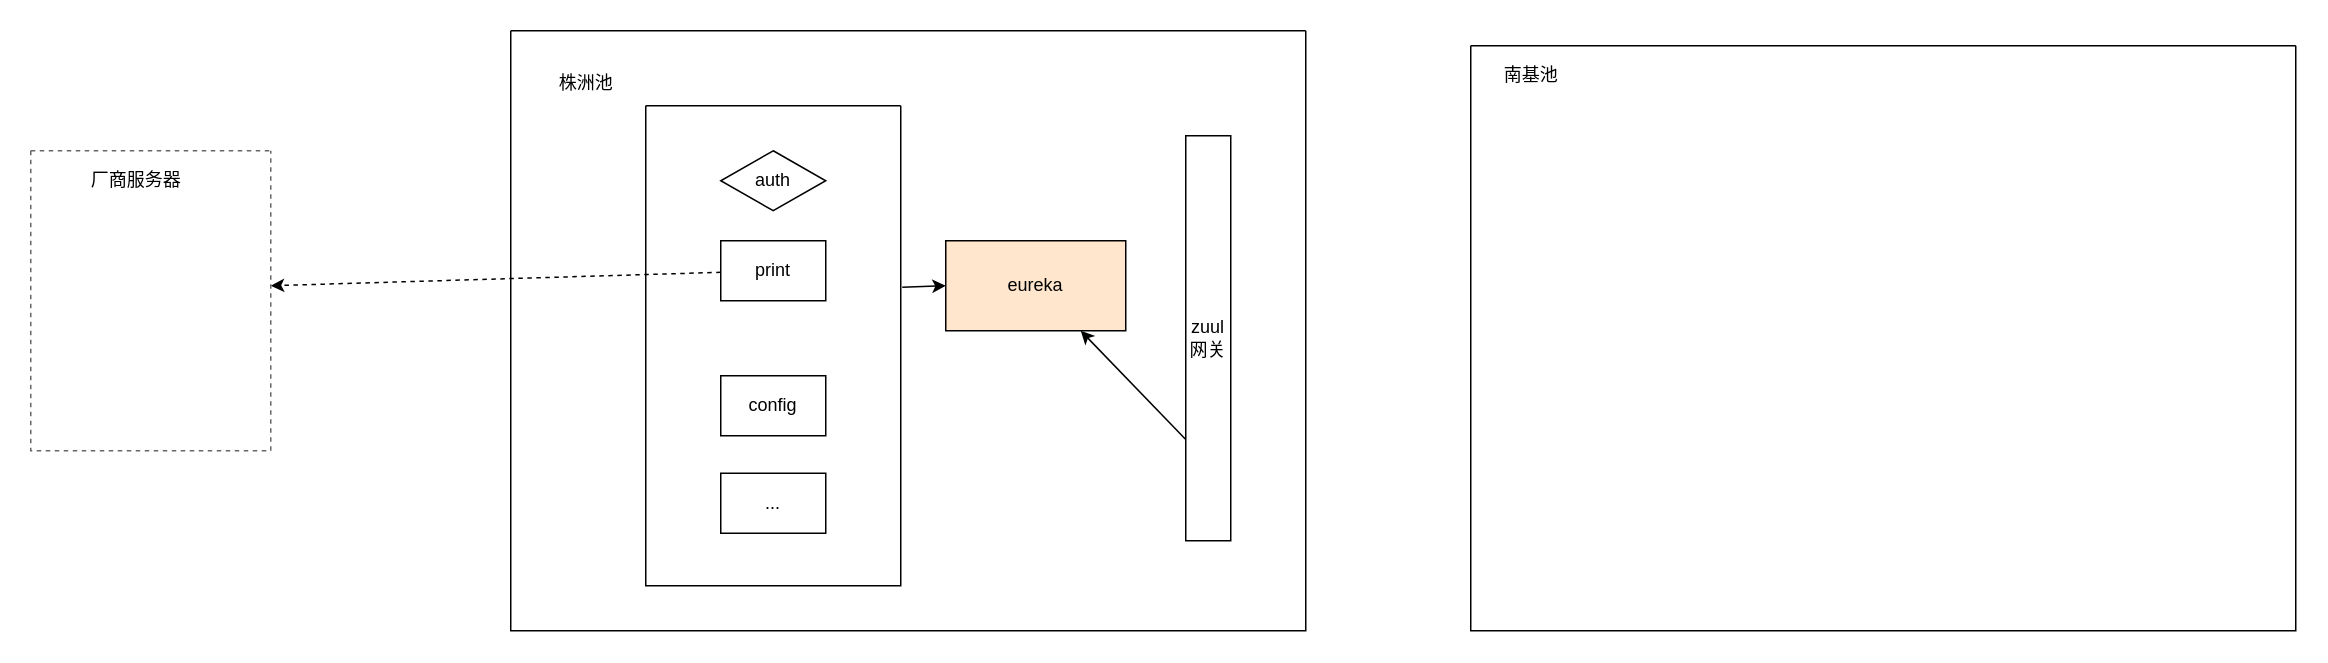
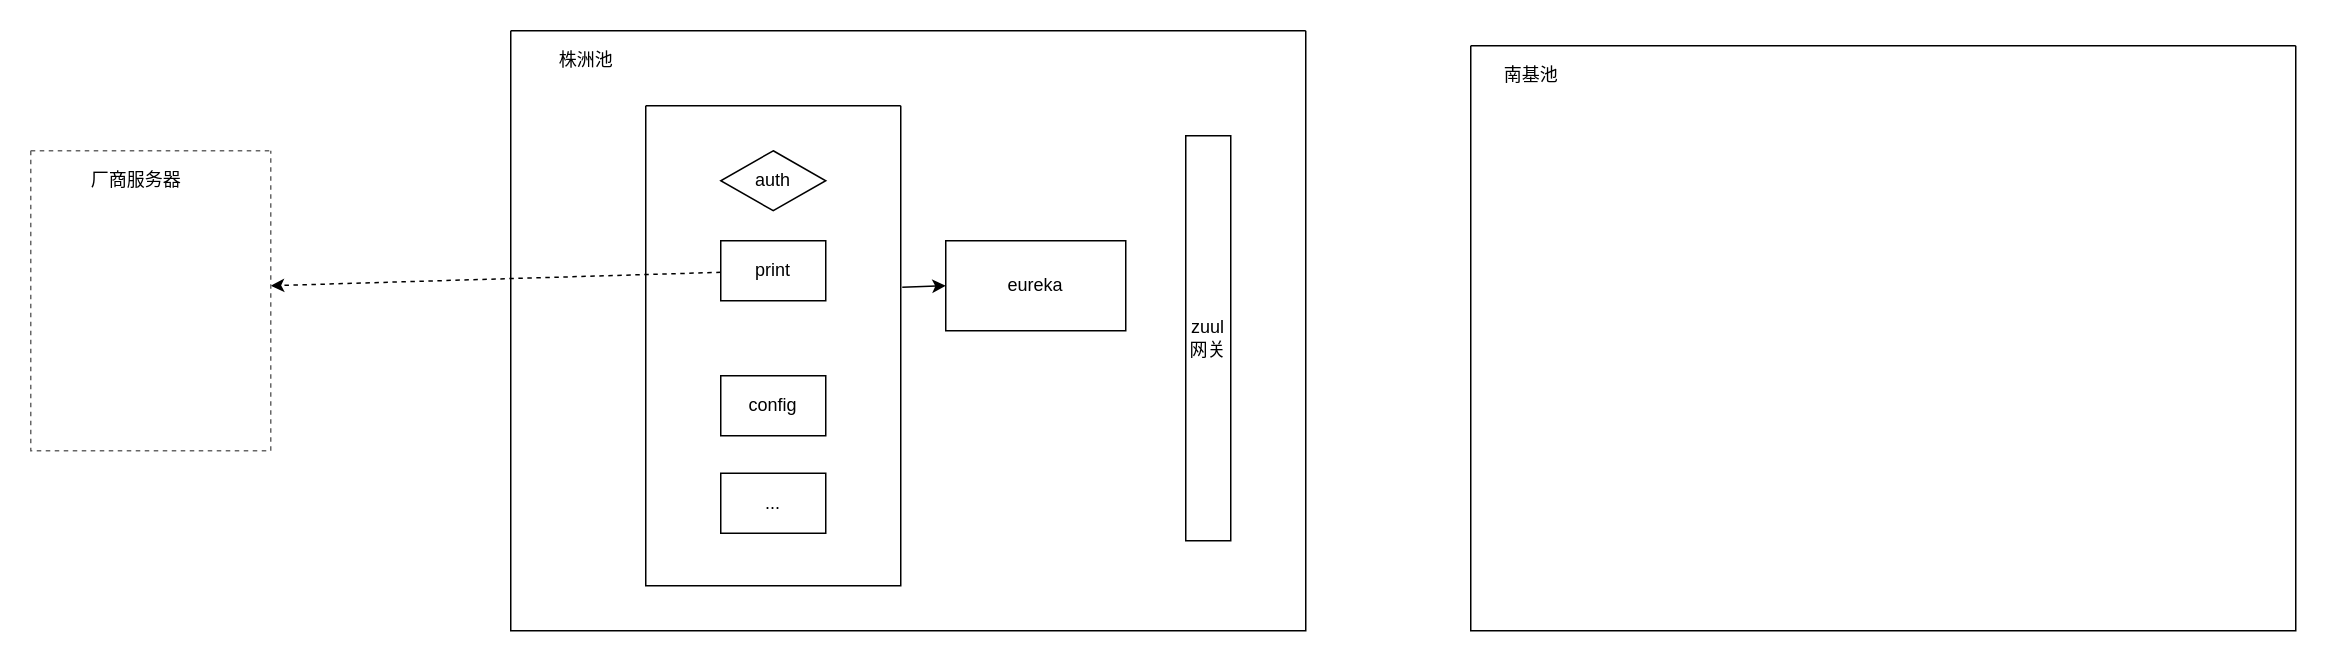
(586, 83) -> (586, 61)
(1036, 286) -> (1036, 286)
(1137, 389) -> none
